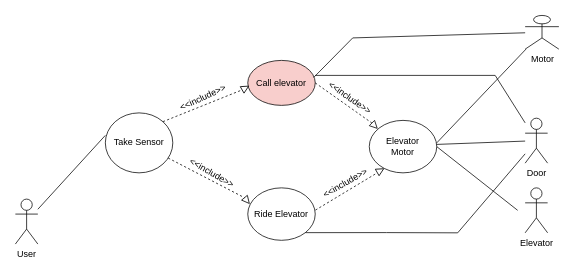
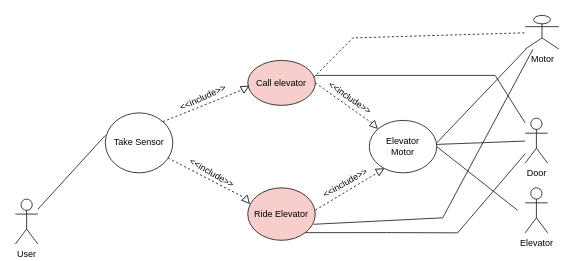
(413, 36) -> (413, 36)
none -> (458, 190)
(282, 214) -> (282, 214)
